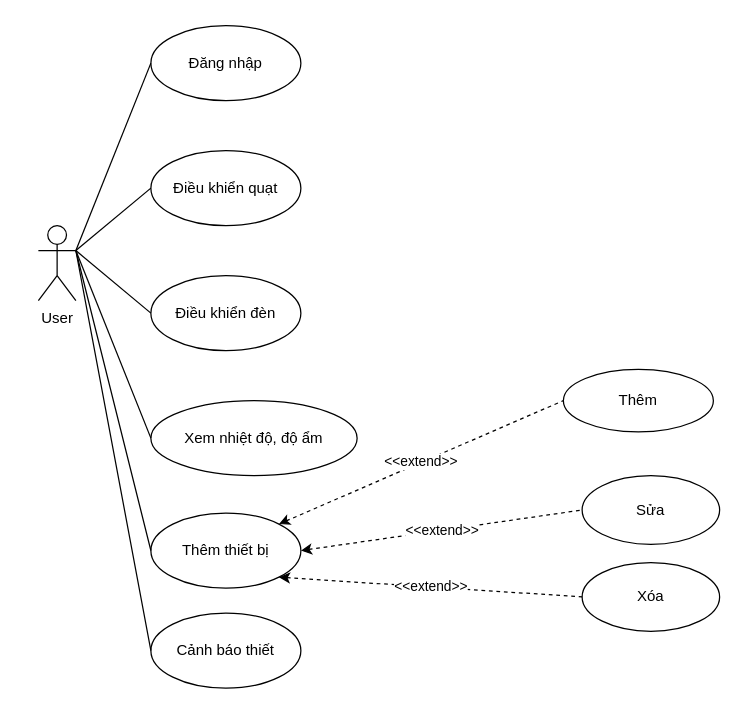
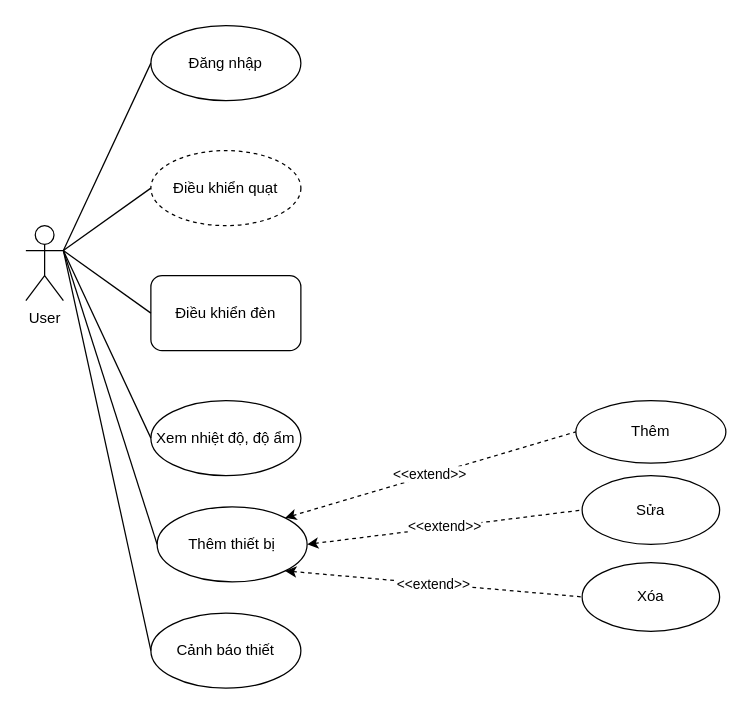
(226, 188) -> (226, 188)
(57, 263) -> (44, 263)
(226, 313) -> (226, 313)
(638, 401) -> (651, 432)
(254, 438) -> (226, 438)
(226, 551) -> (232, 544)
